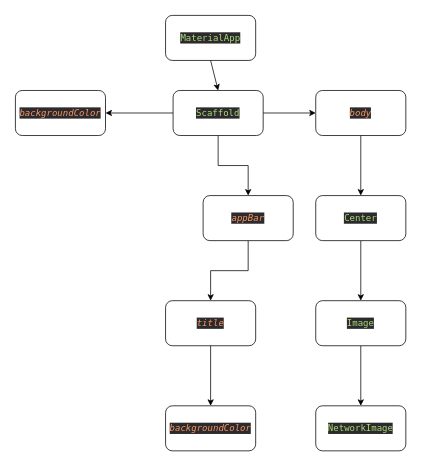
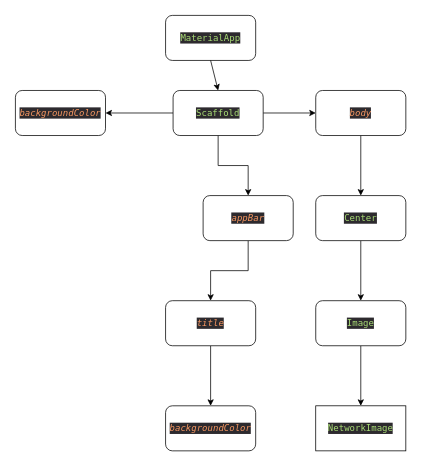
(360, 428) -> (360, 428)
